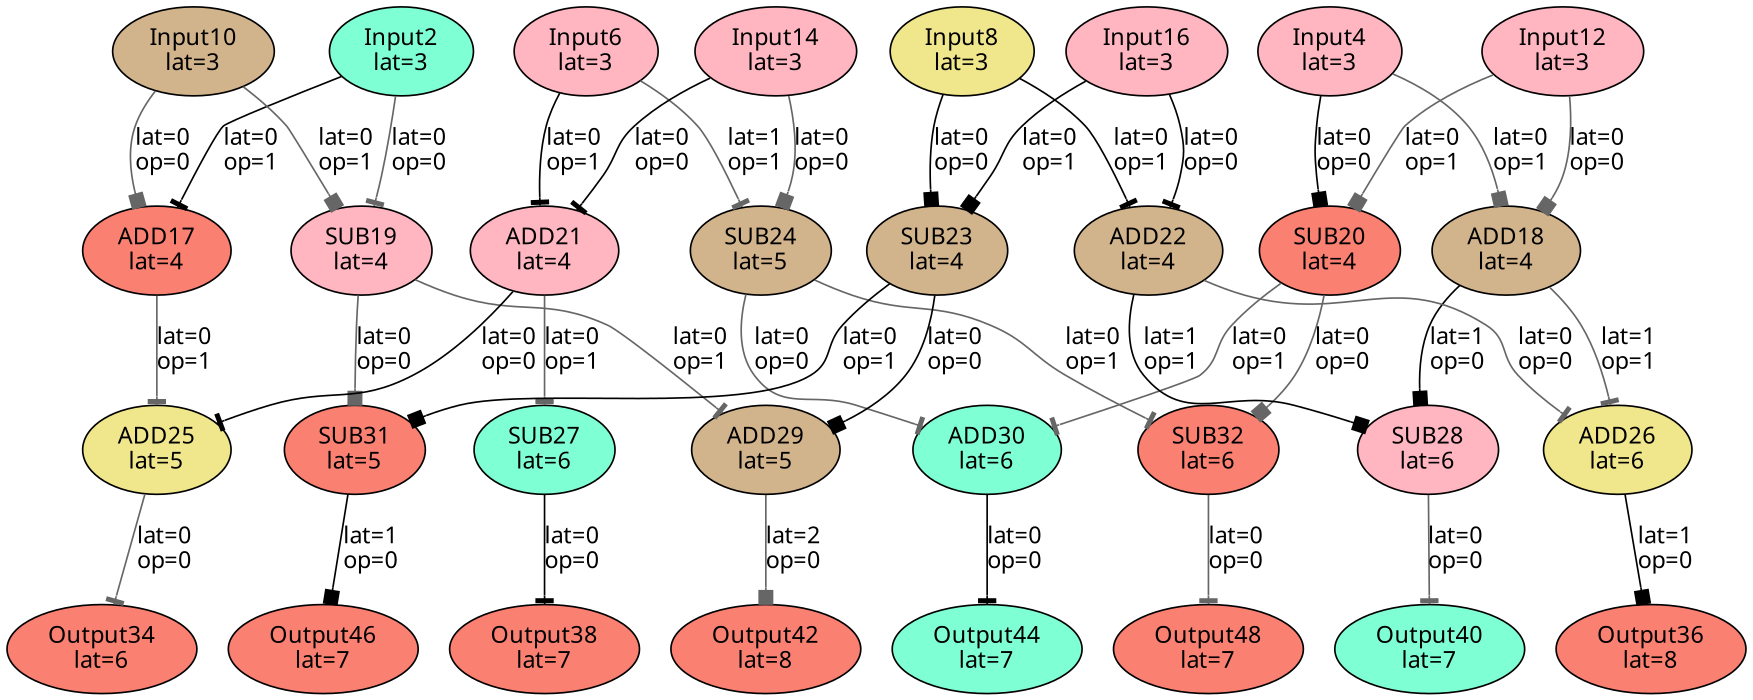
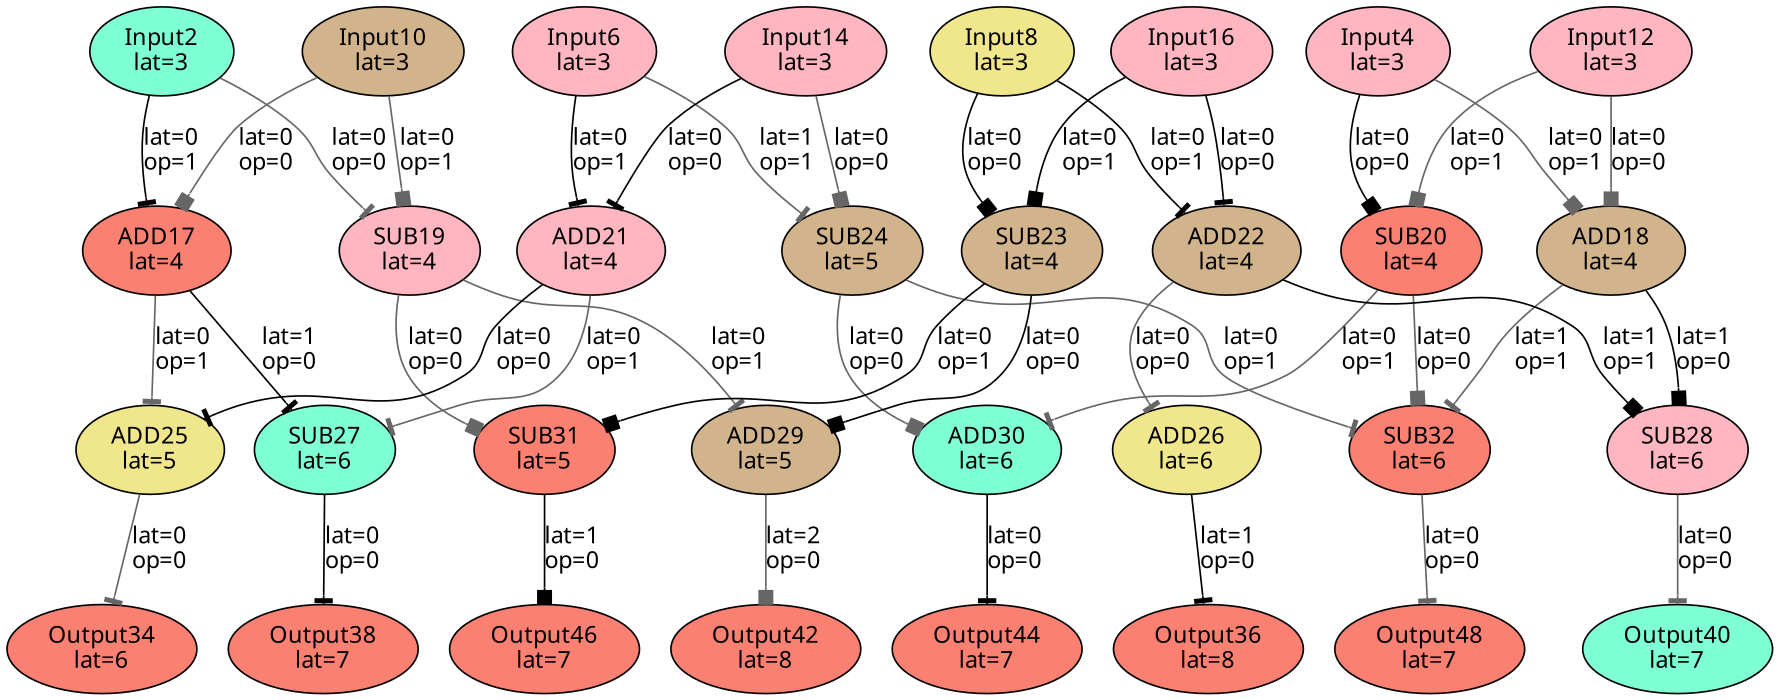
(1588, 338) -> (1503, 338)
none -> (238, 347)
(791, 398) -> (847, 372)
(1633, 541) -> (1197, 545)
(987, 649) -> (987, 649)
